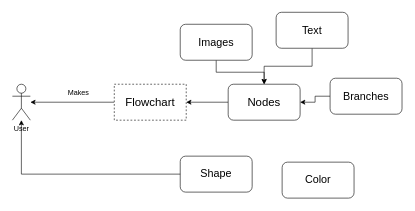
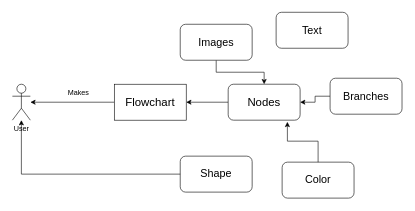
(295, 66) -> none
(150, 102) -> (150, 102)
none -> (288, 134)
